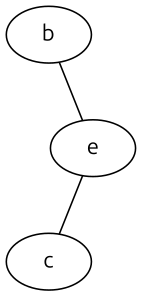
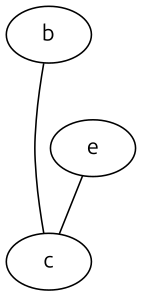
(71, 92) -> (35, 148)
